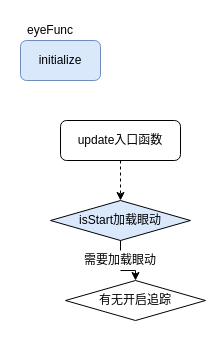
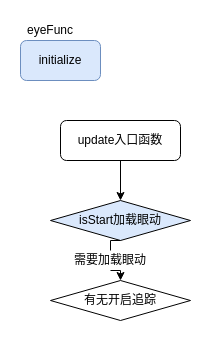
(121, 177) -> (121, 177)
(121, 261) -> (111, 261)
(136, 301) -> (121, 301)
